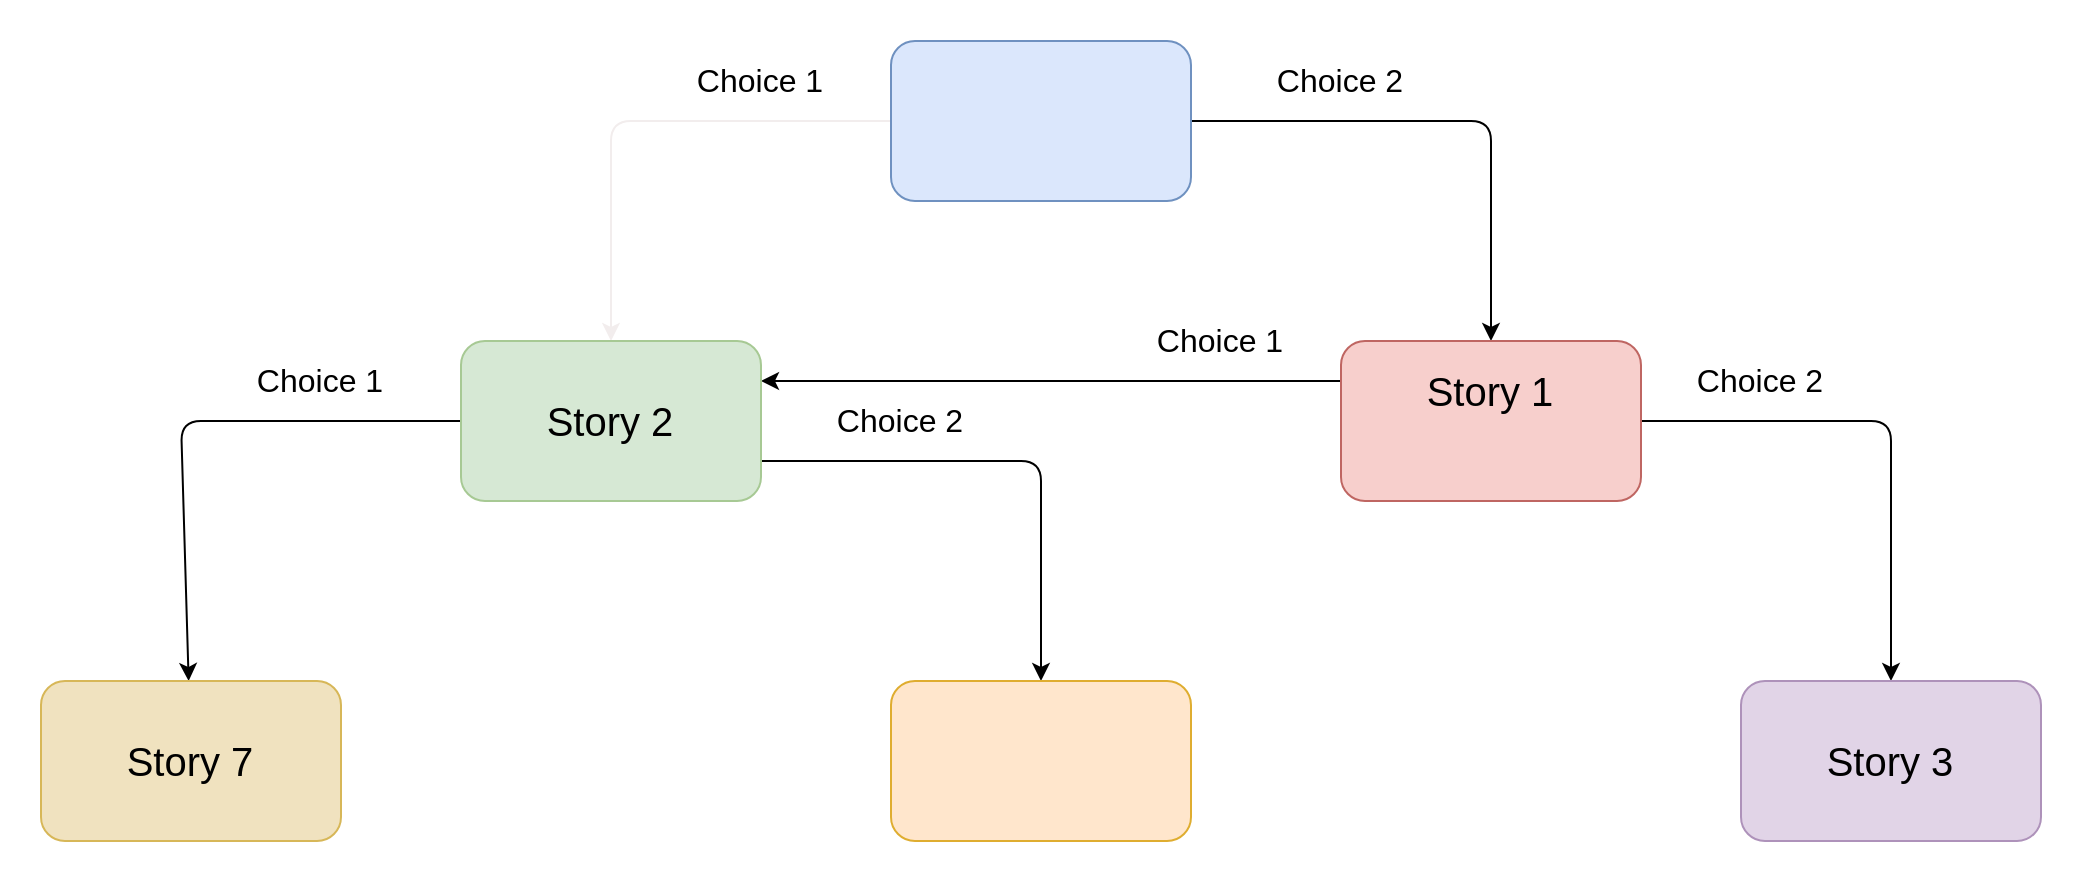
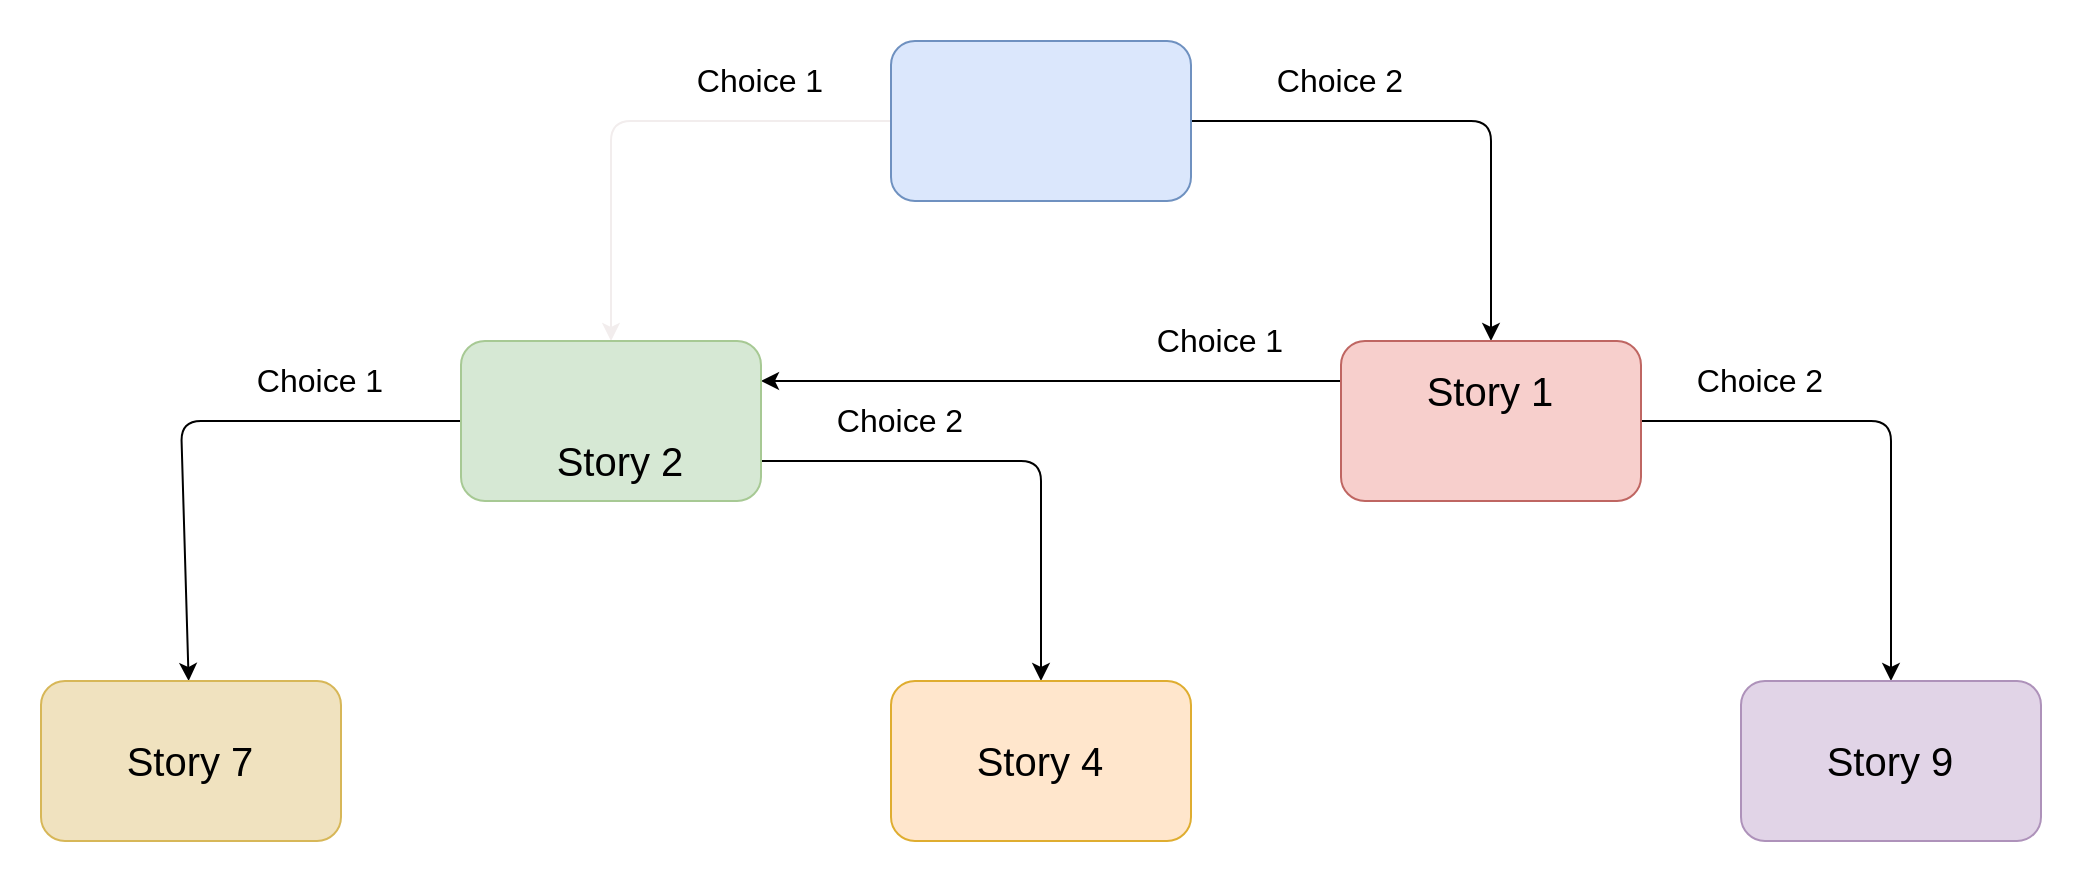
(611, 421) -> (621, 461)
none -> (1041, 761)
(1891, 761) -> (1891, 761)
